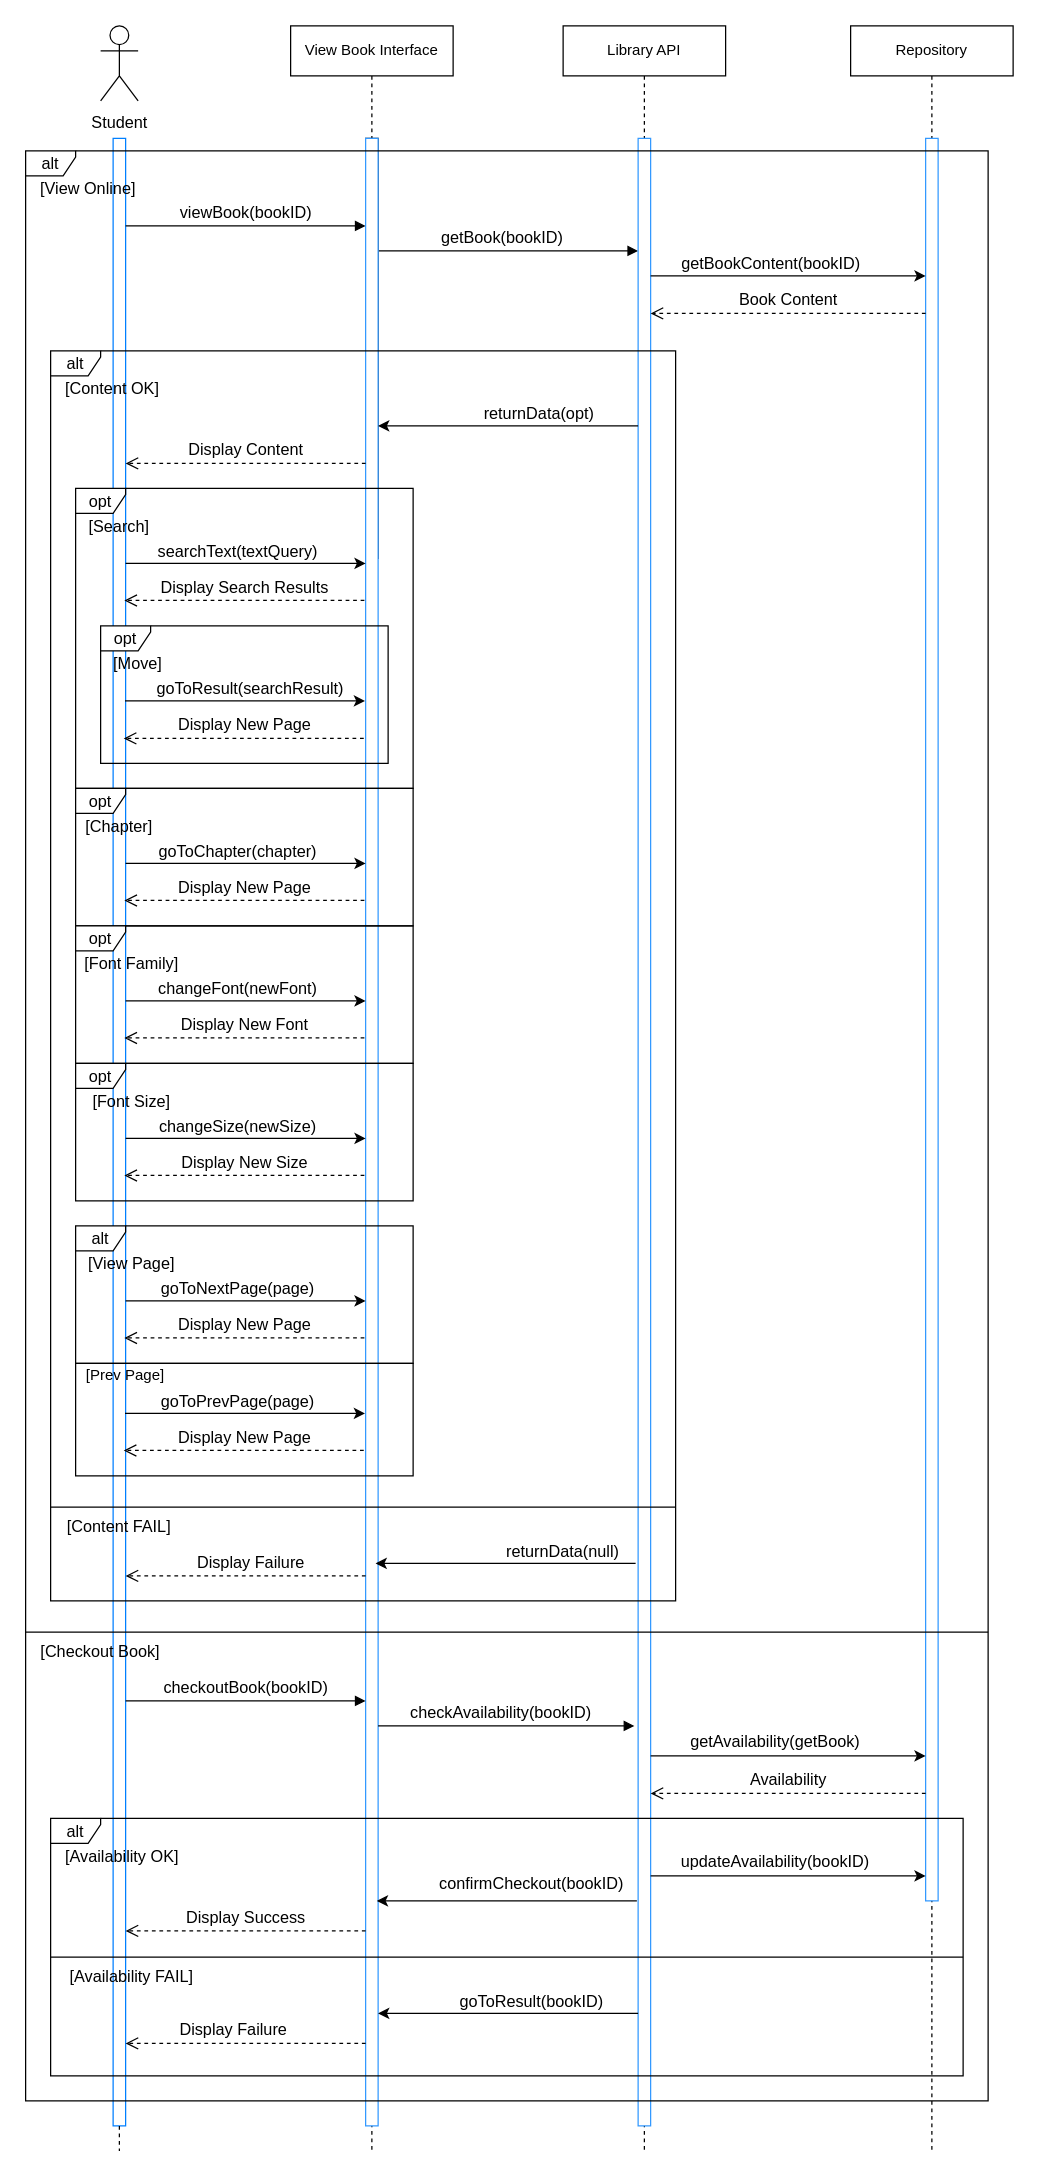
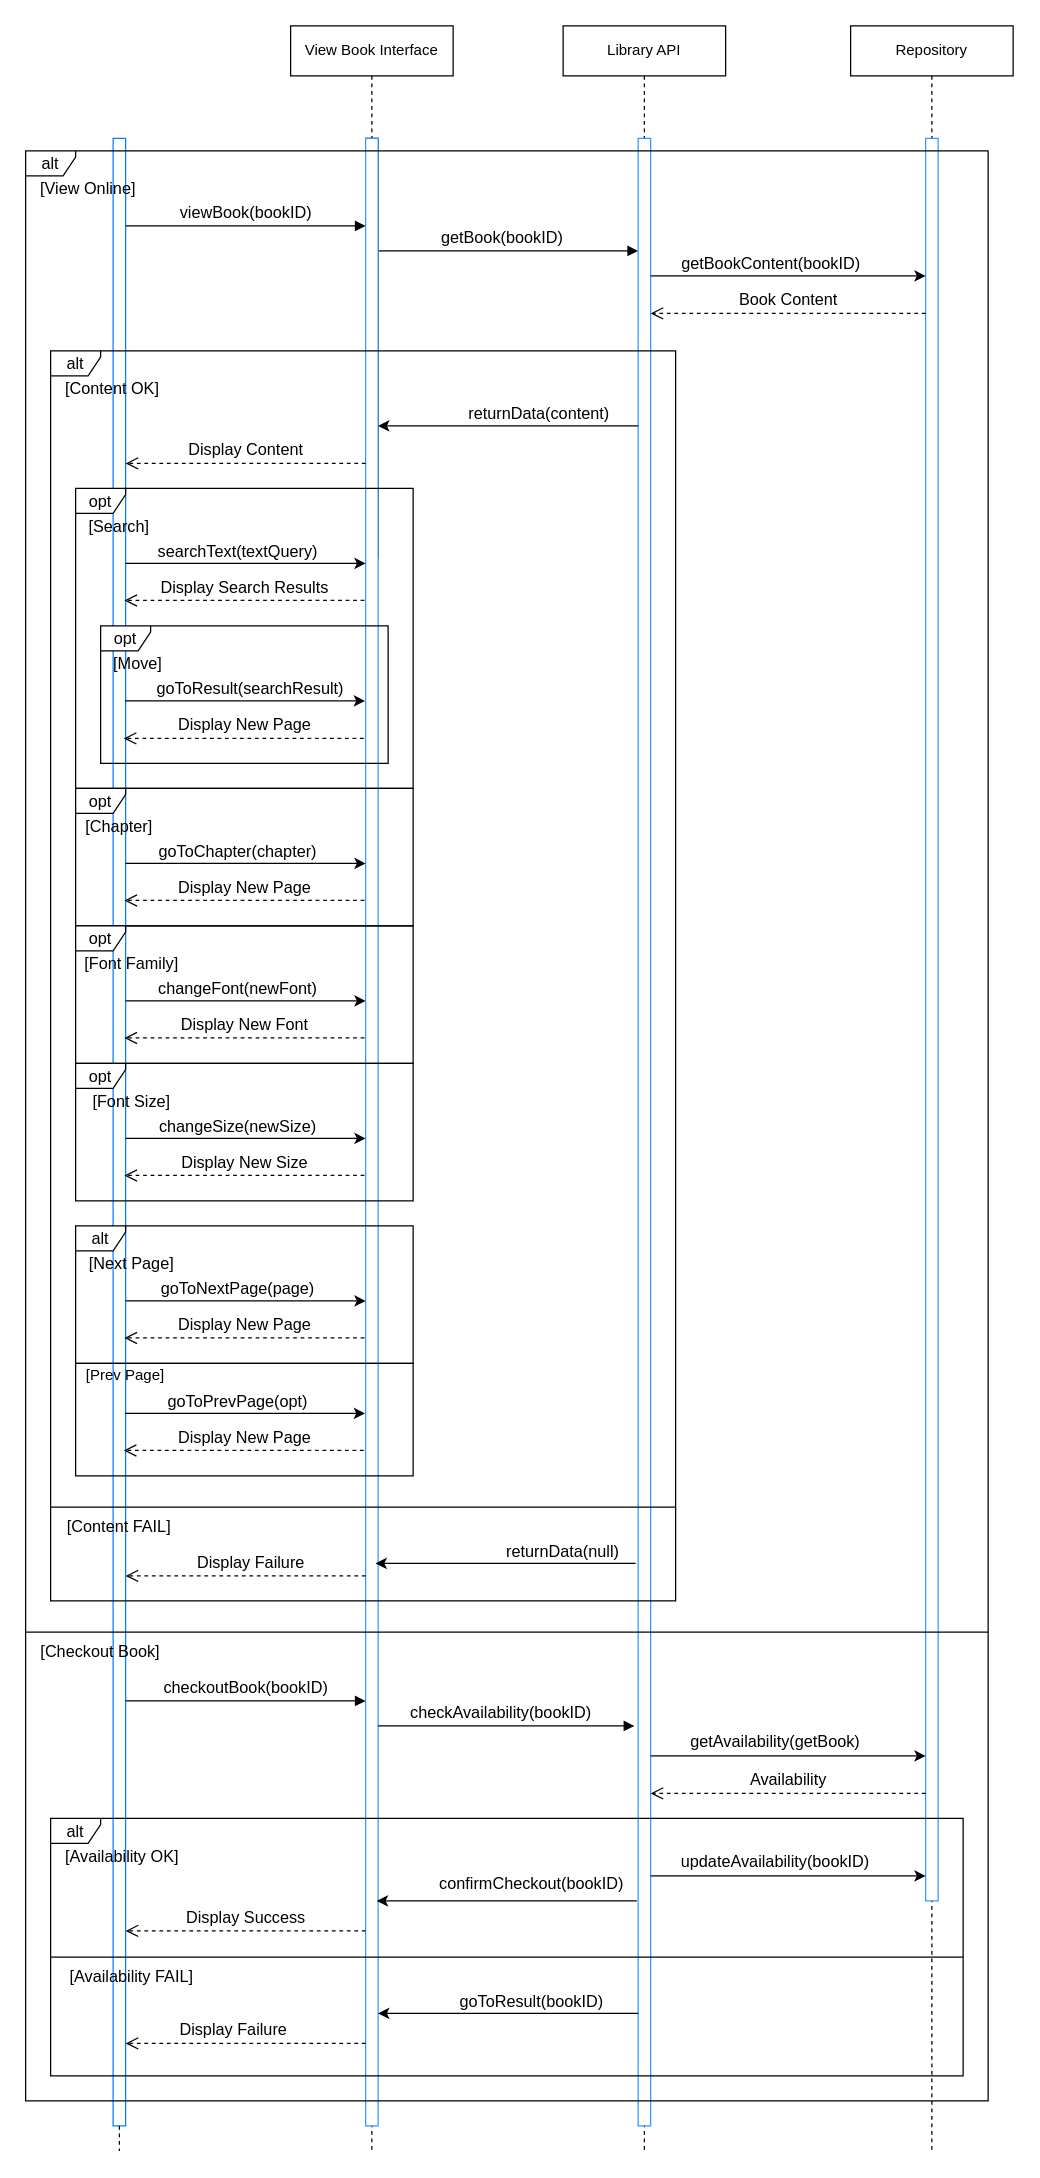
(119, 63) -> none
(539, 413) -> (539, 413)
(132, 1263) -> (132, 1263)
(238, 1401) -> (238, 1401)
